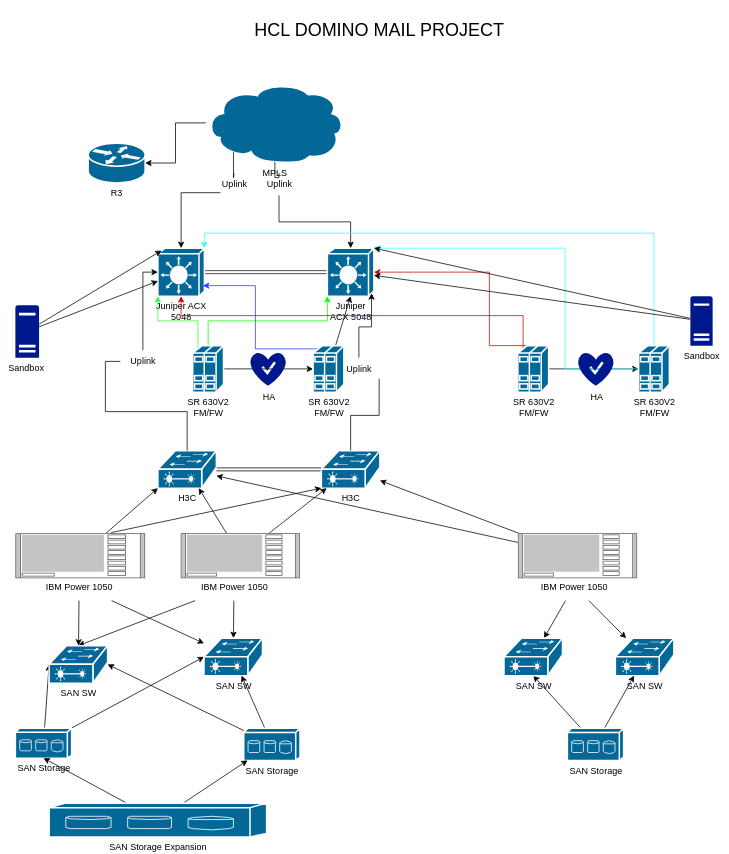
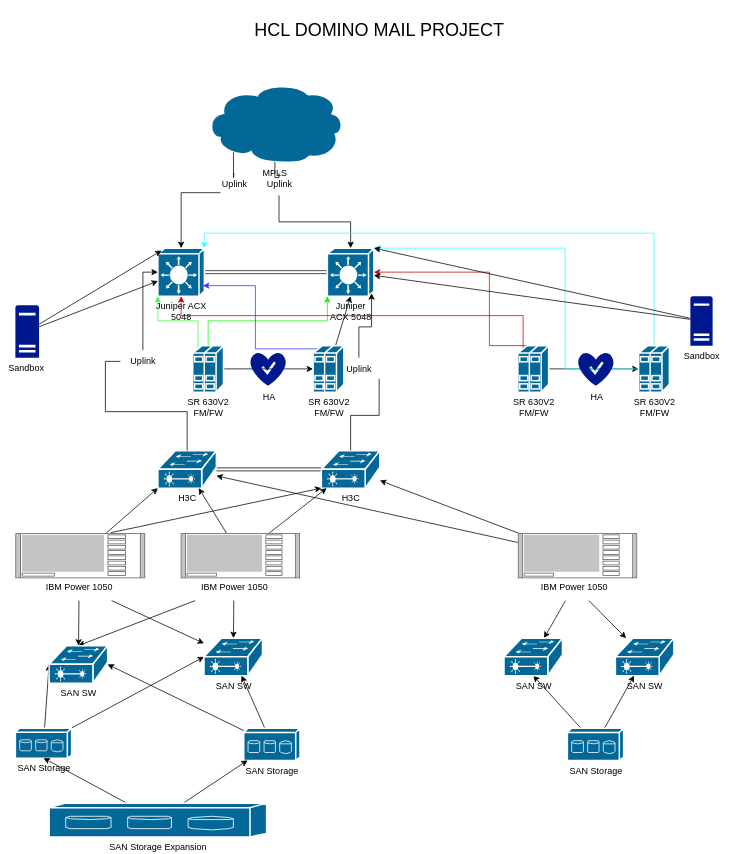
(176, 143) -> none
(117, 163) -> none
